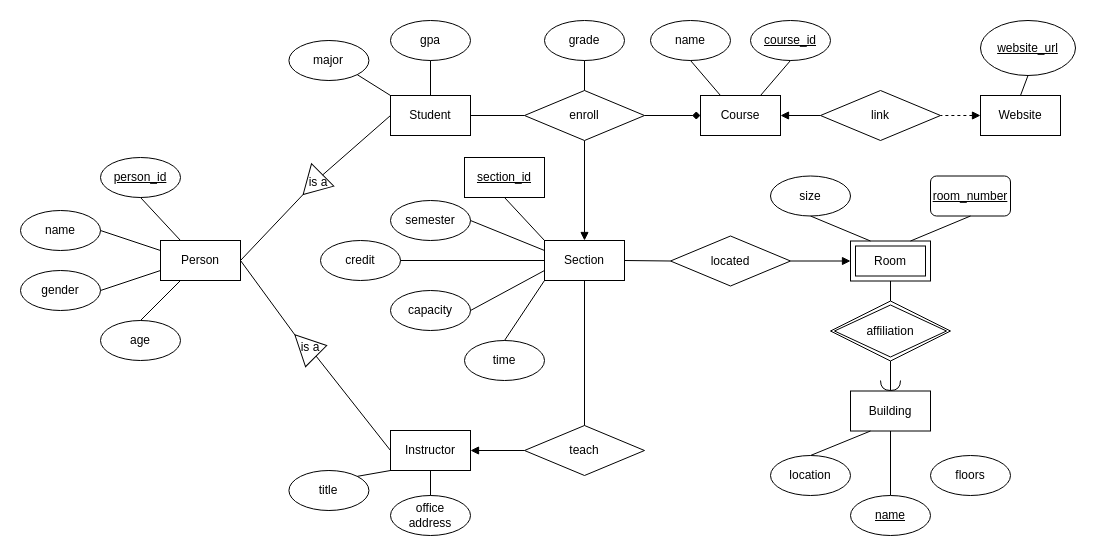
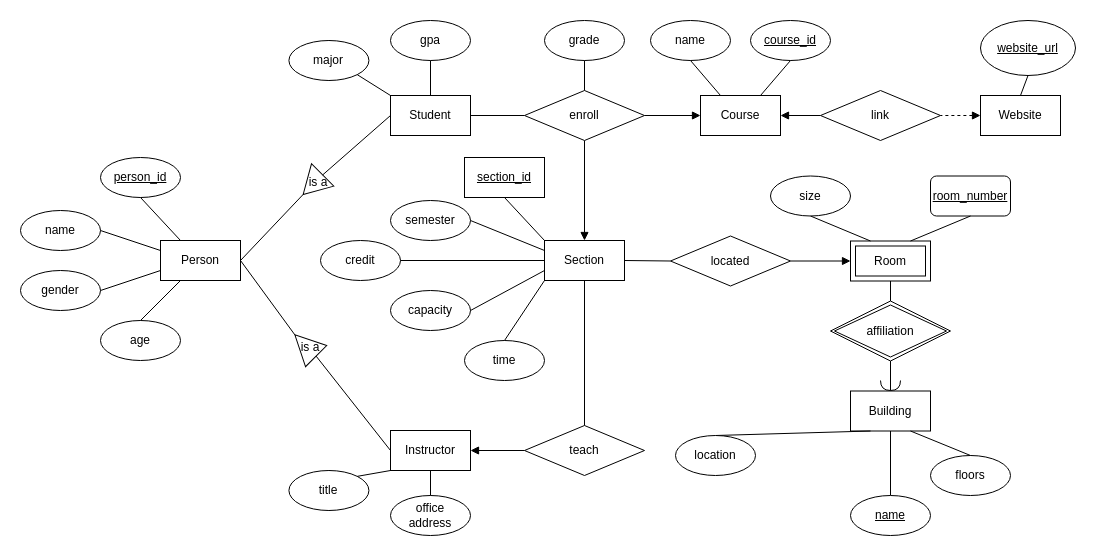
(691, 116) -> (691, 116)
none -> (941, 444)
(811, 476) -> (716, 456)
